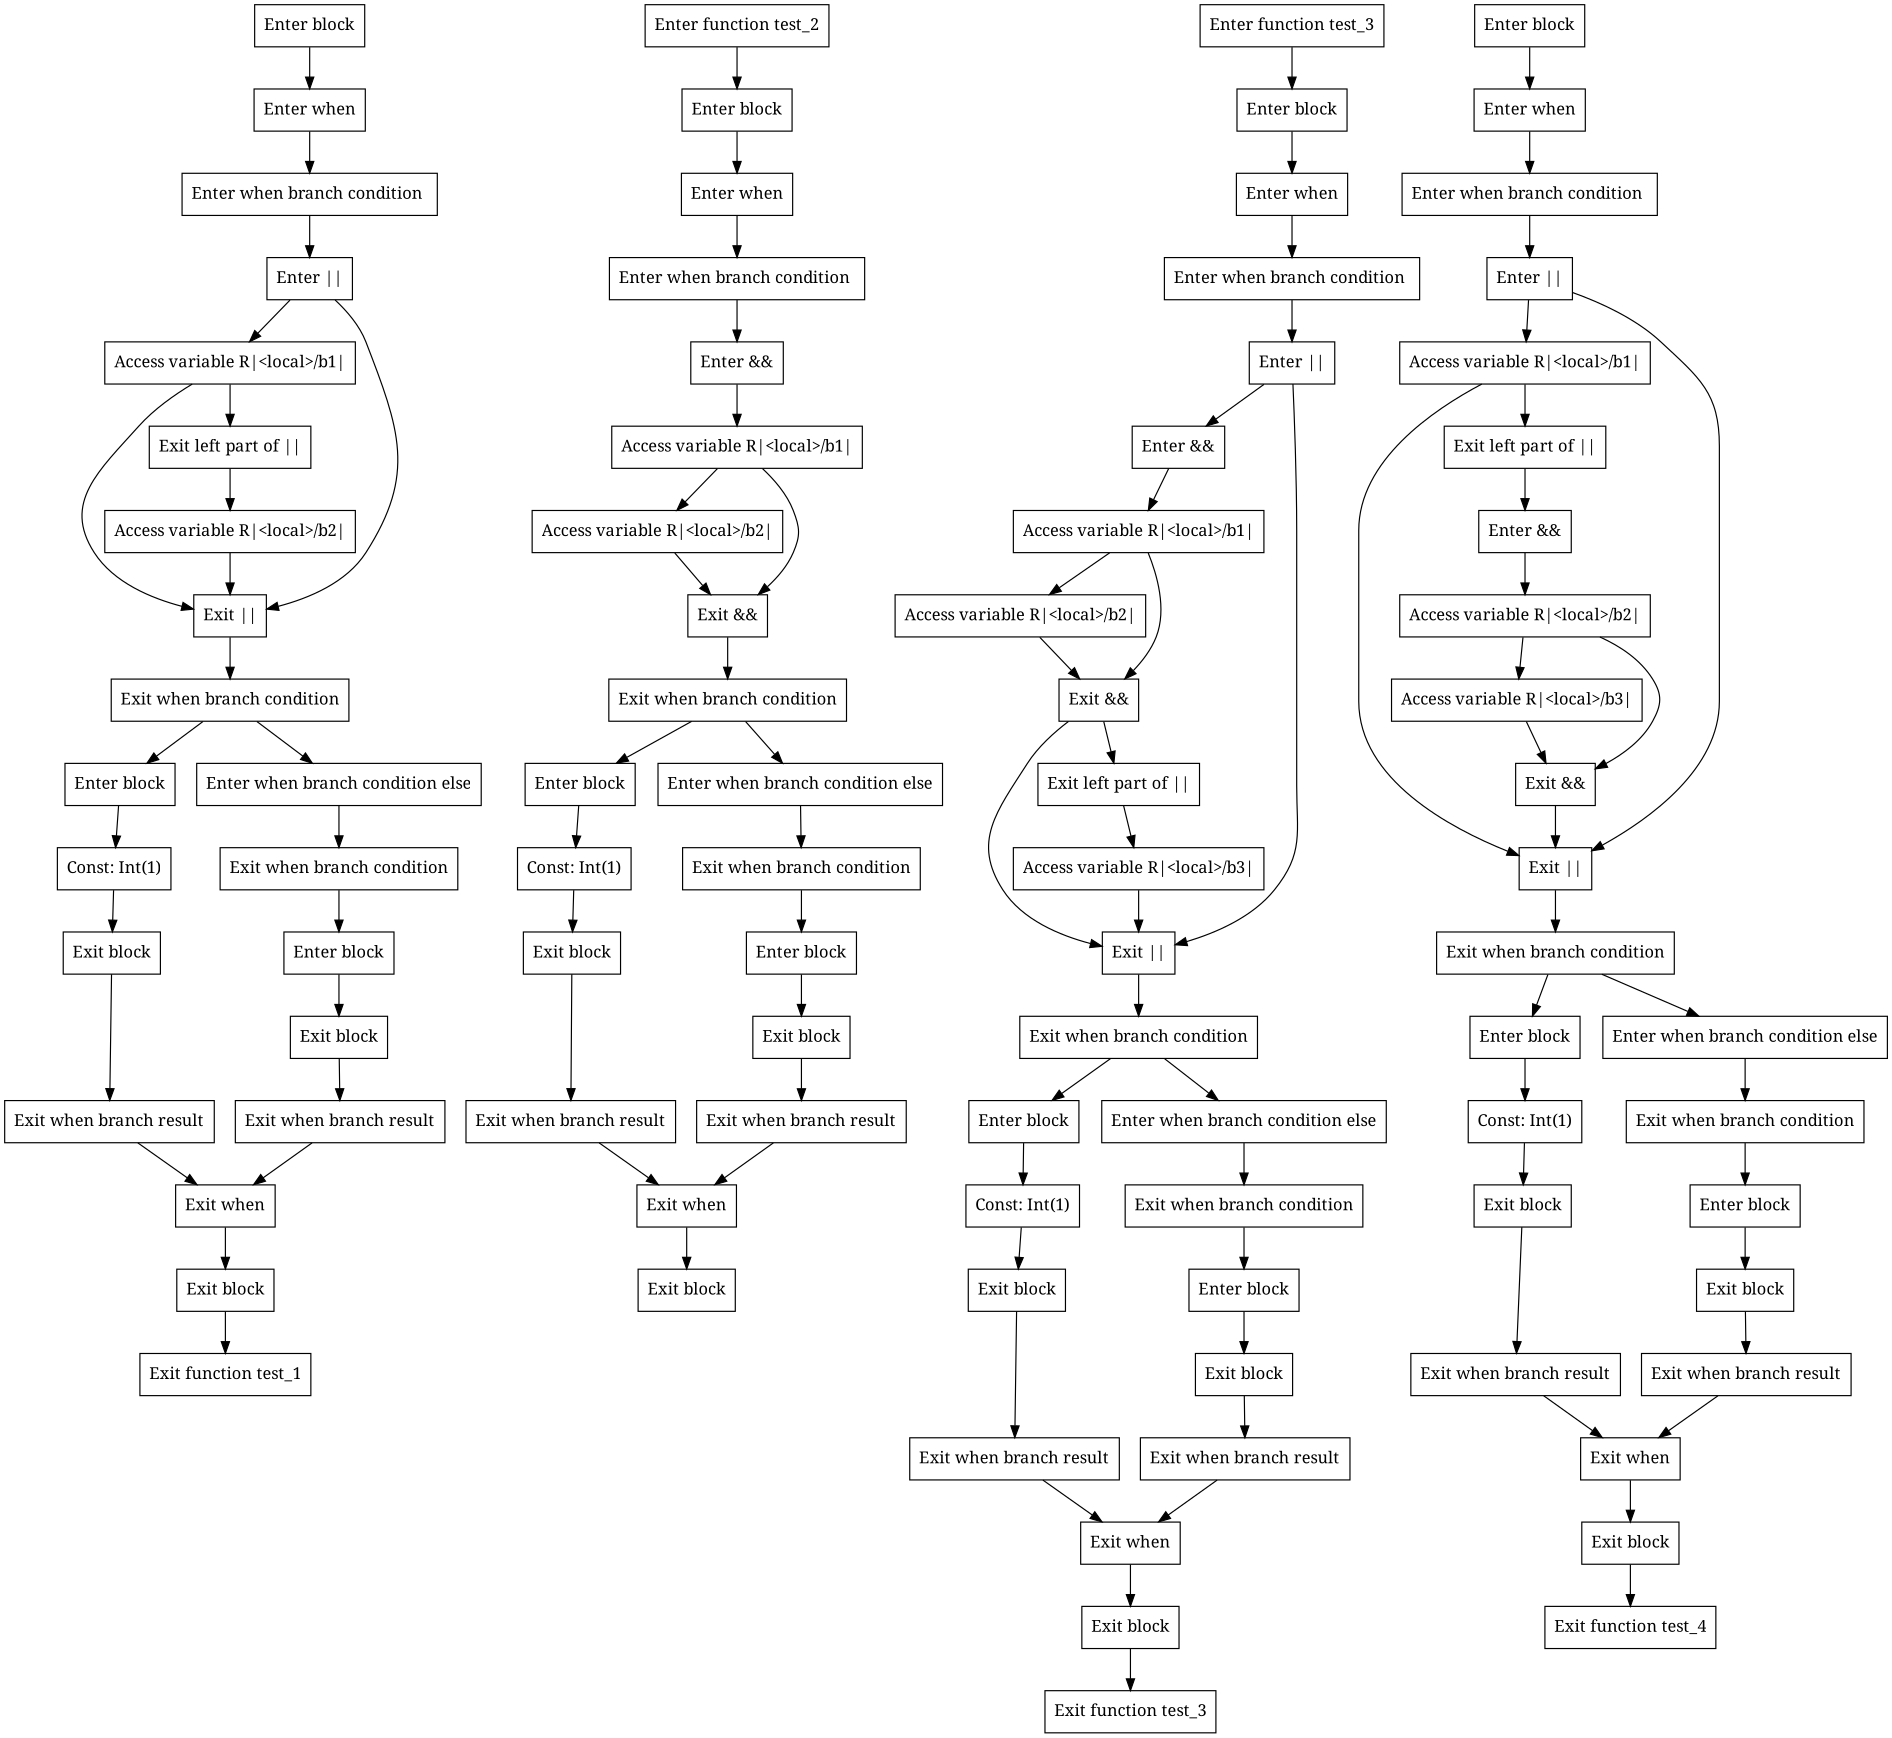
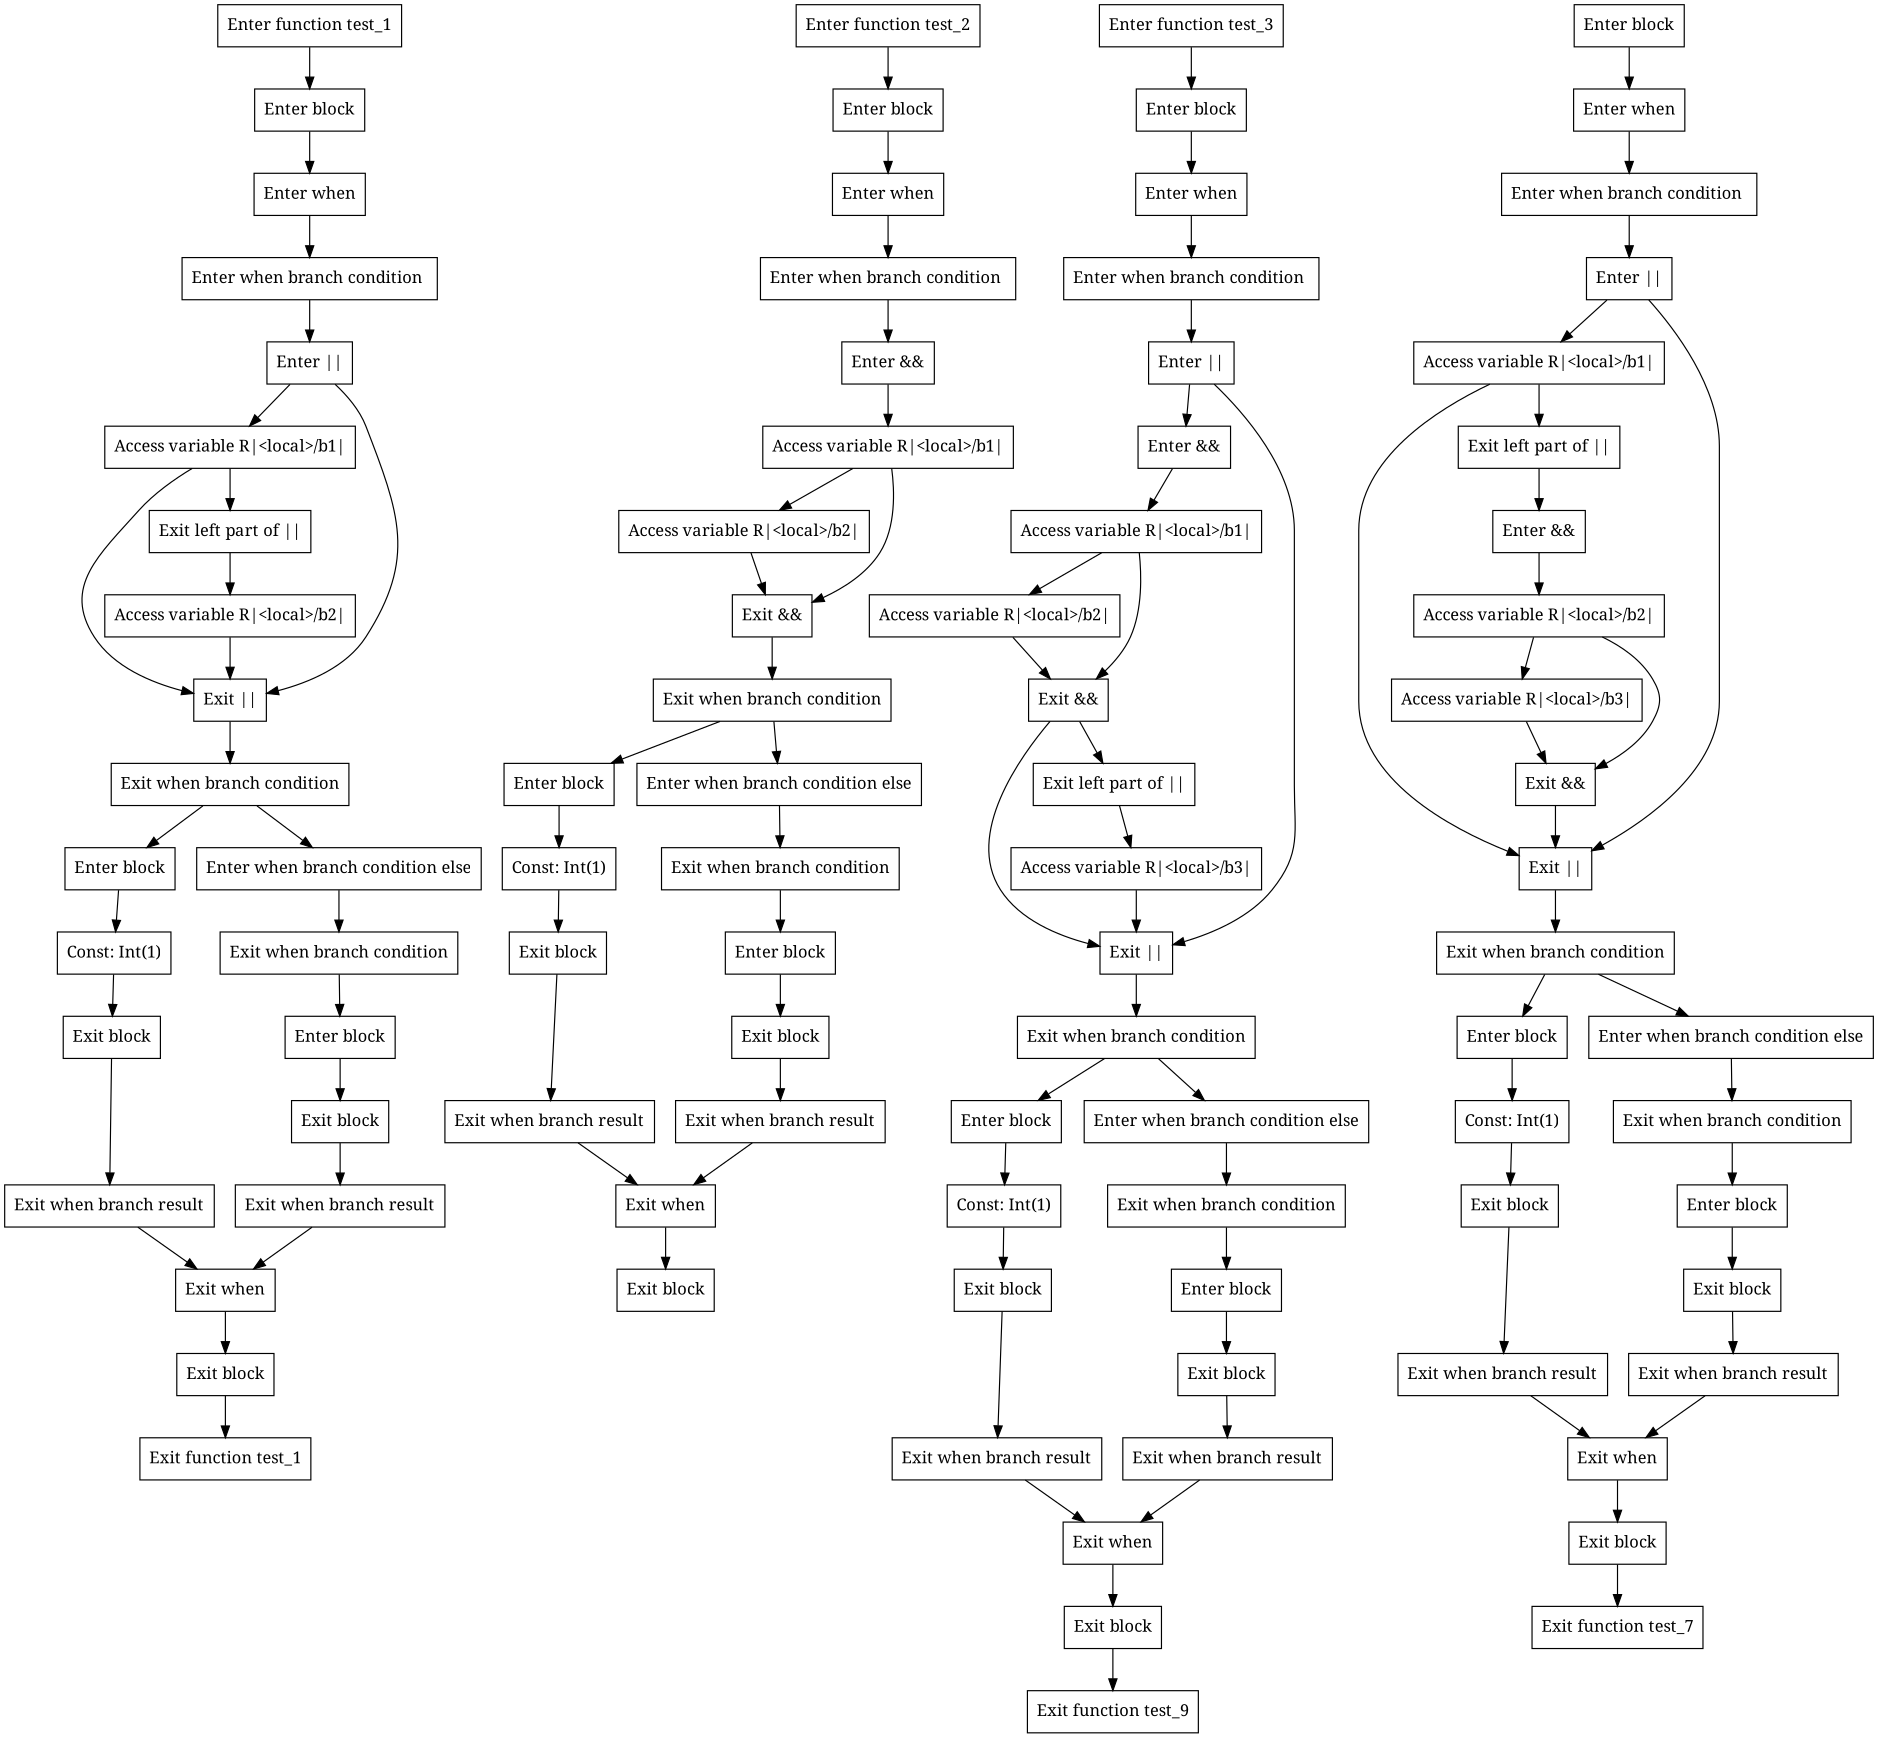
none -> (310, 26)
(1630, 1627) -> (1618, 1627)
(1130, 1712) -> (1113, 1712)
